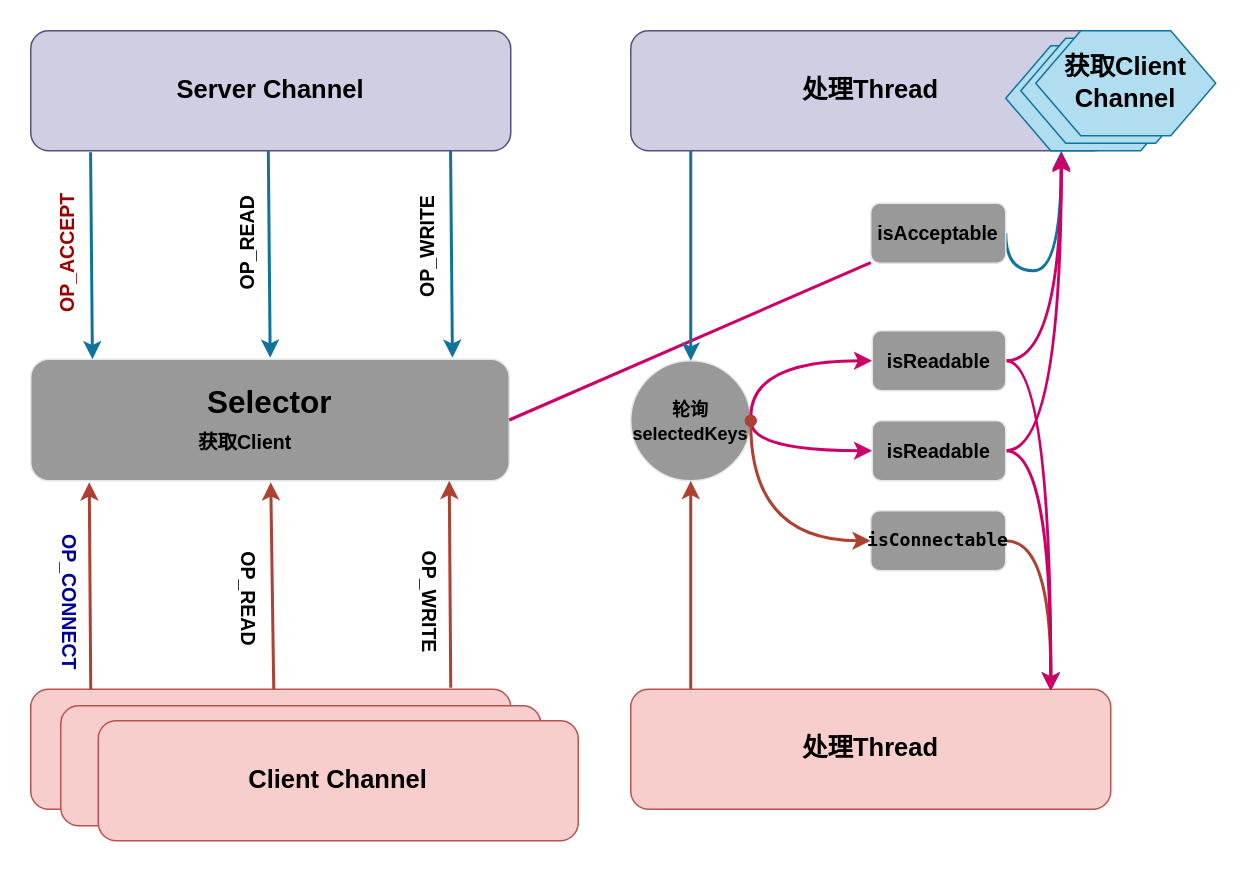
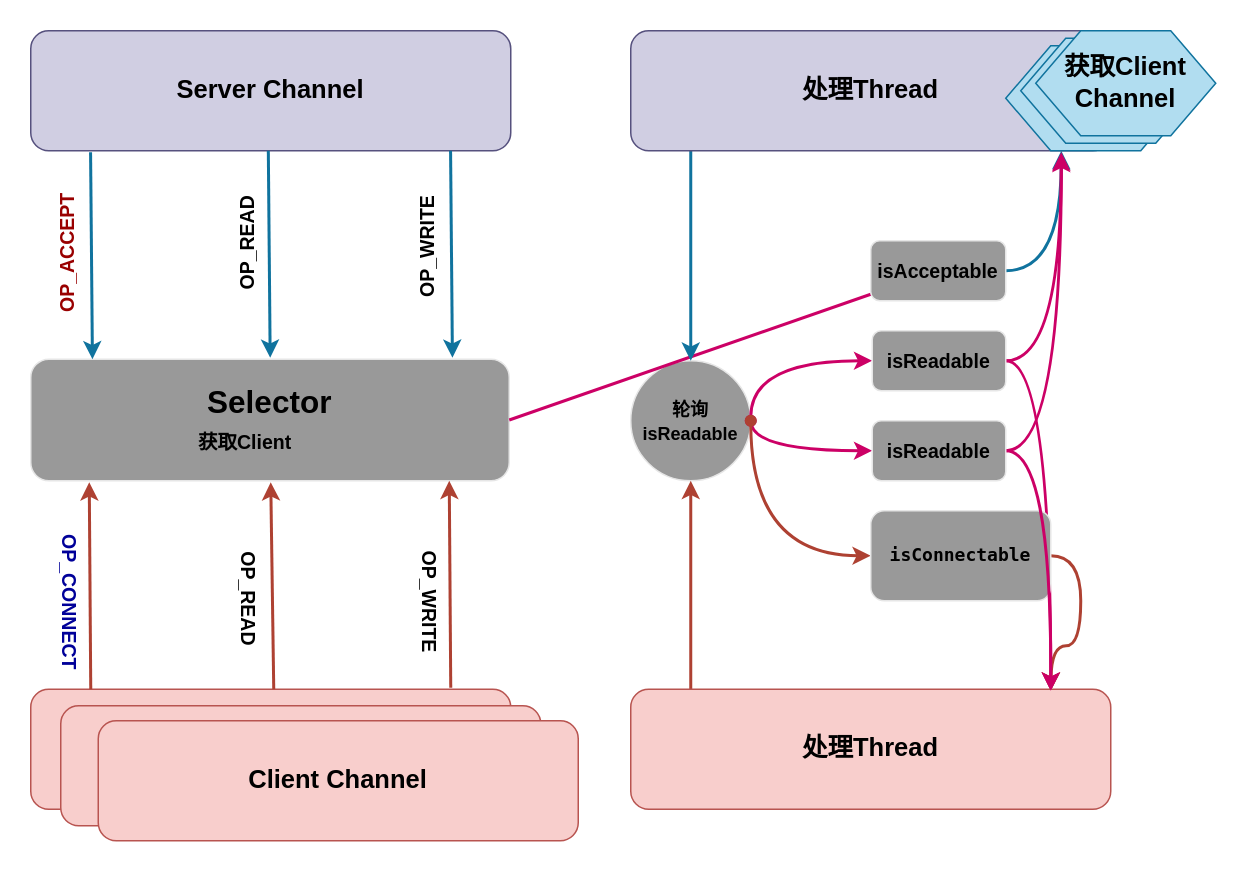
(938, 233) -> (938, 271)
(691, 421) -> (691, 421)
(938, 541) -> (961, 556)
